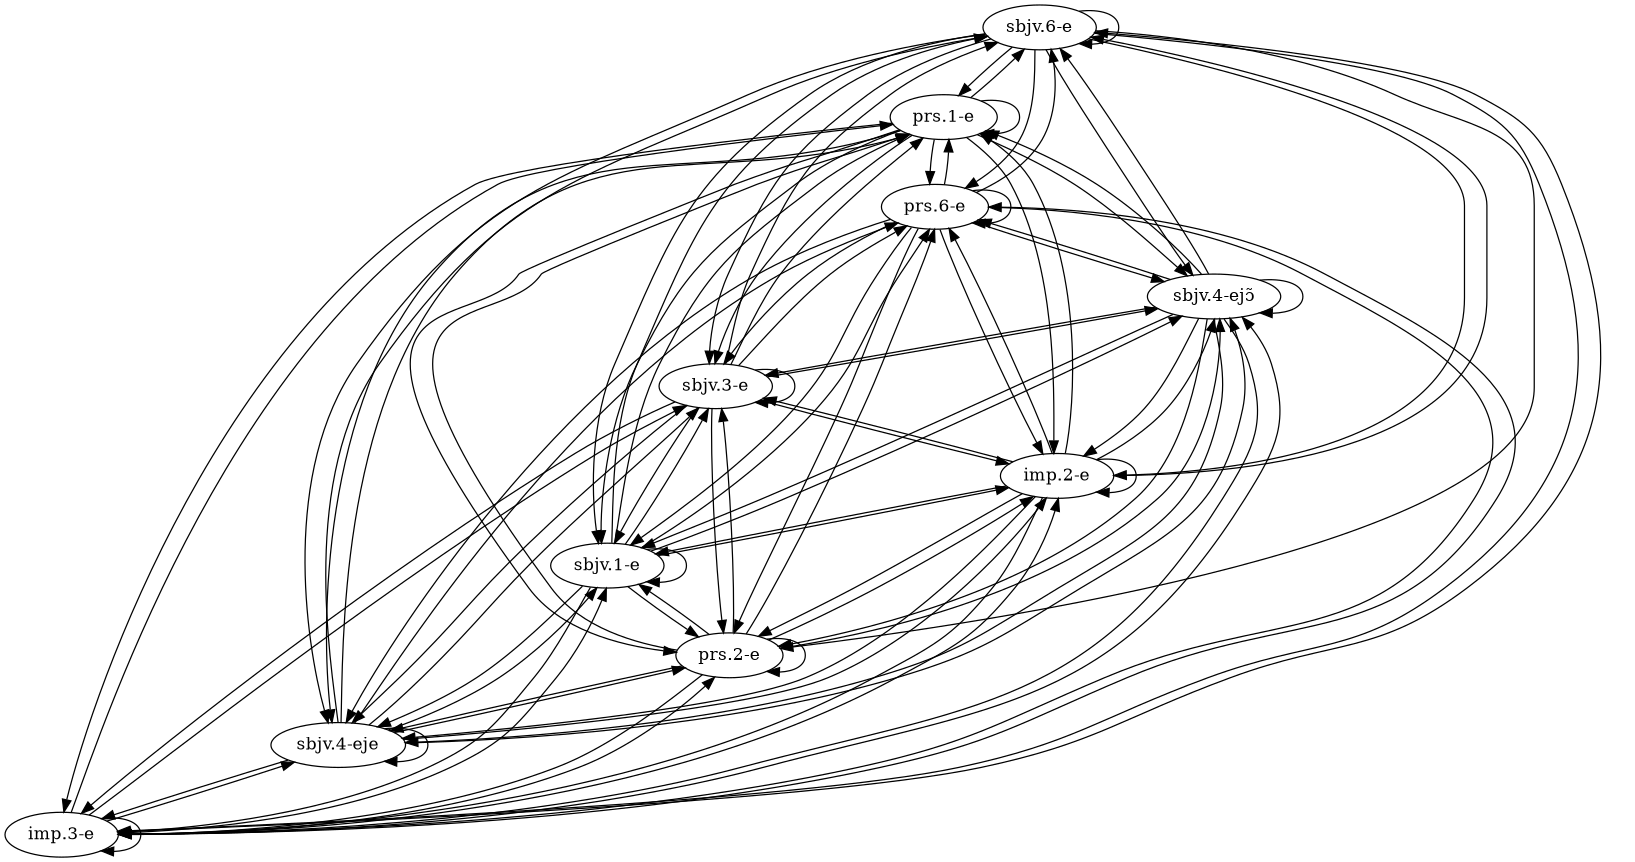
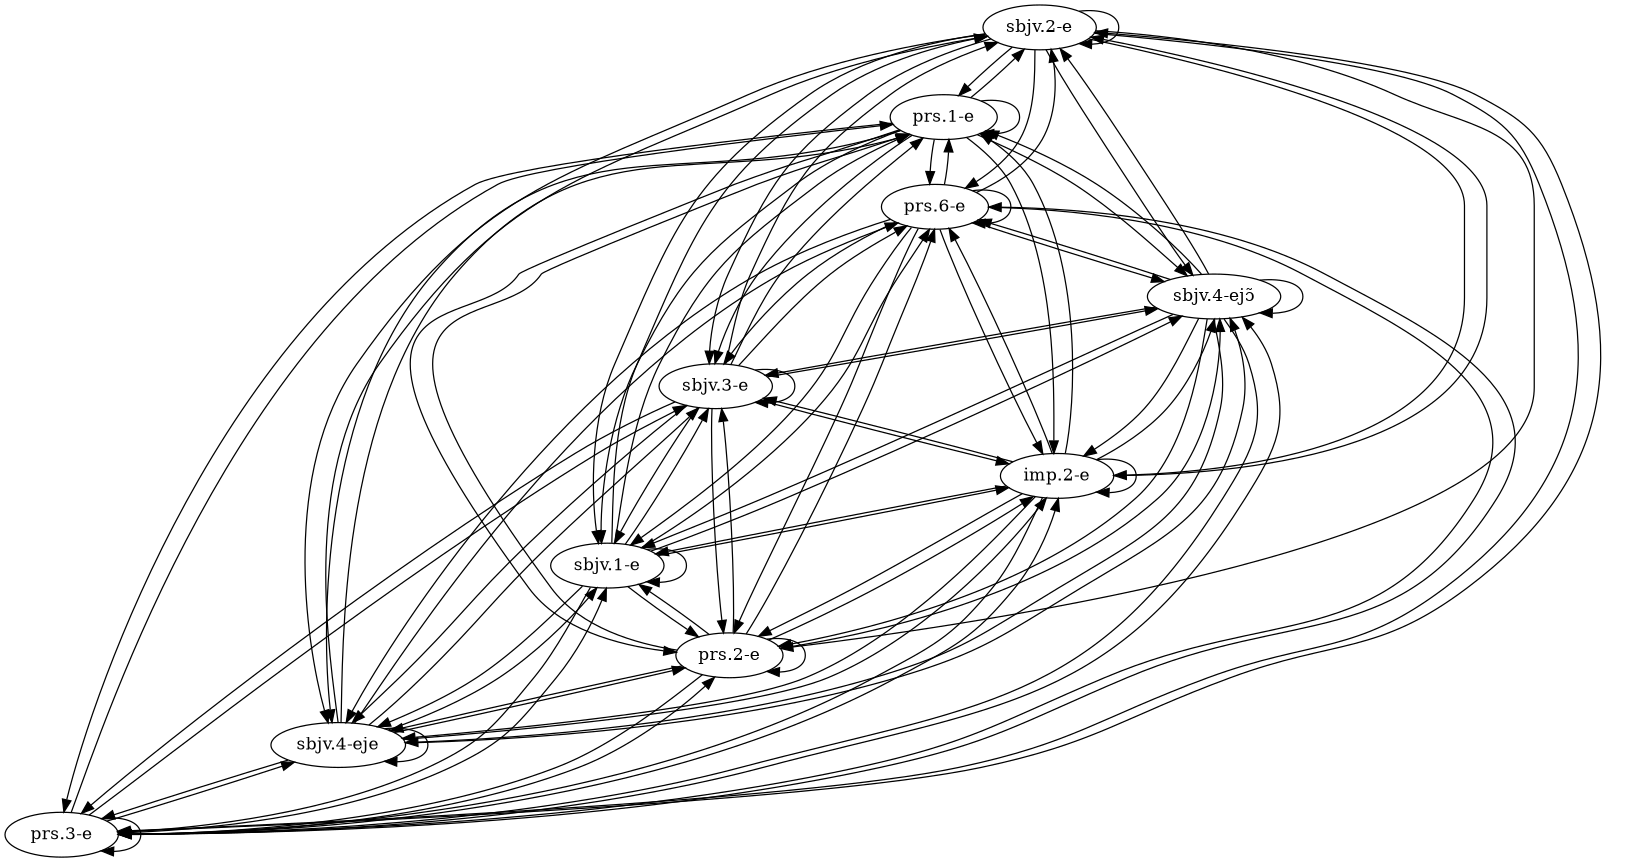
(1040, 27) -> (1040, 27)
(62, 835) -> (62, 835)
